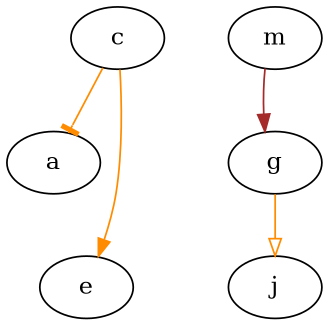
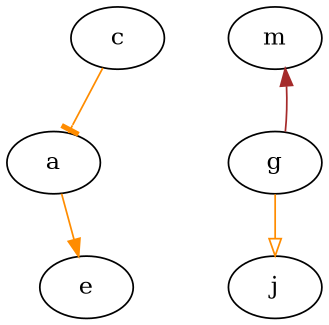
(264, 91) -> (287, 109)
(120, 156) -> (68, 217)
